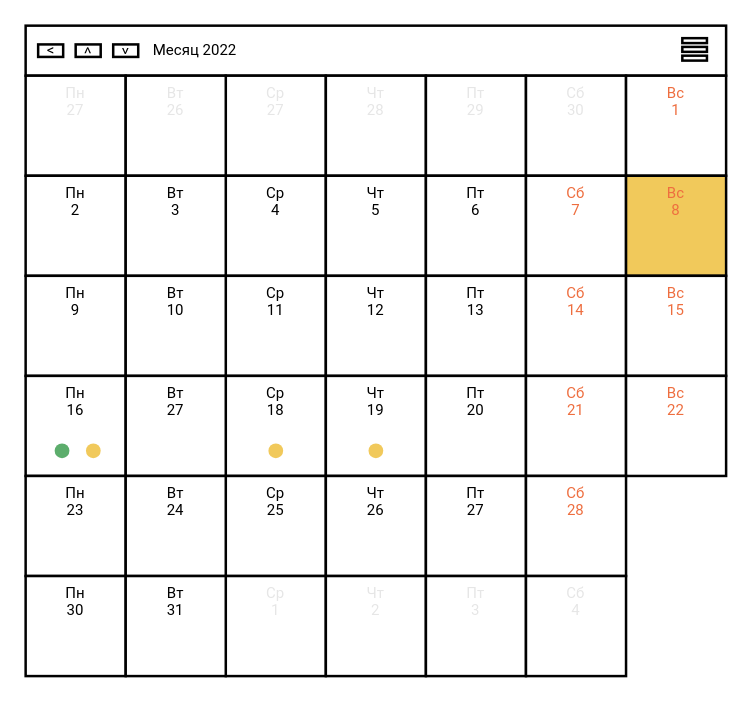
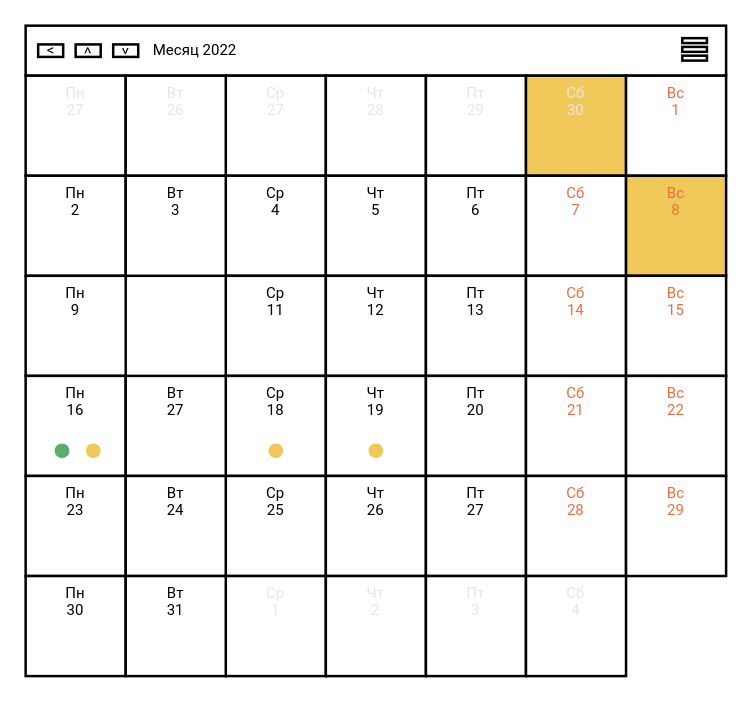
(576, 126) -> (576, 126)
(176, 326) -> none
none -> (676, 526)
